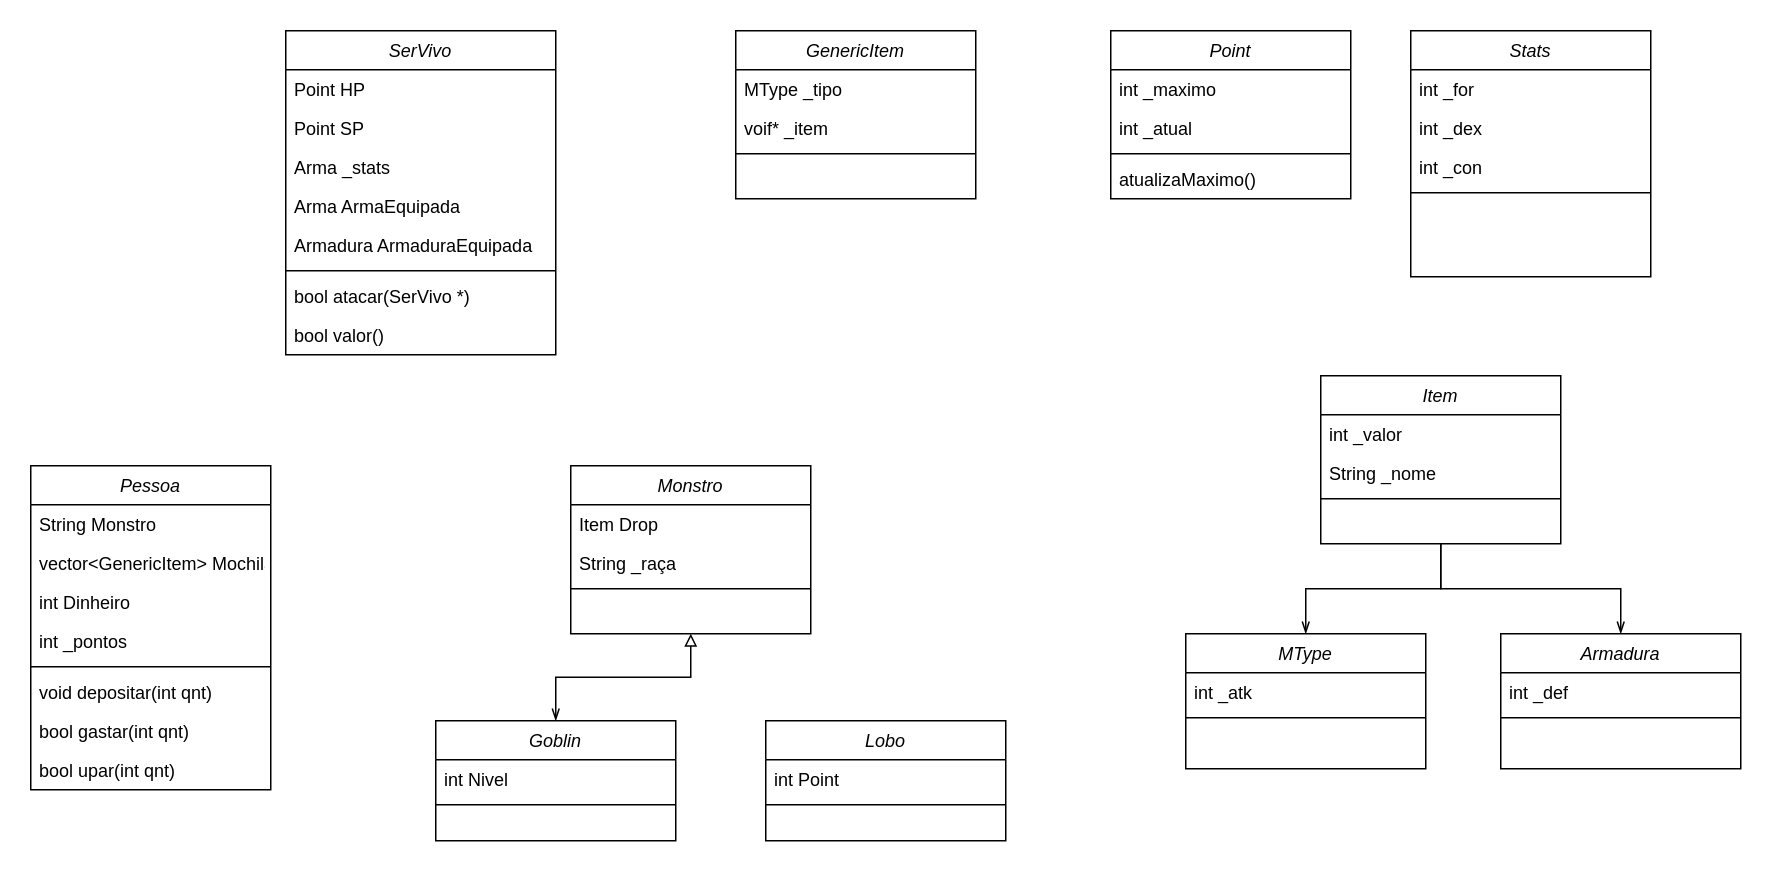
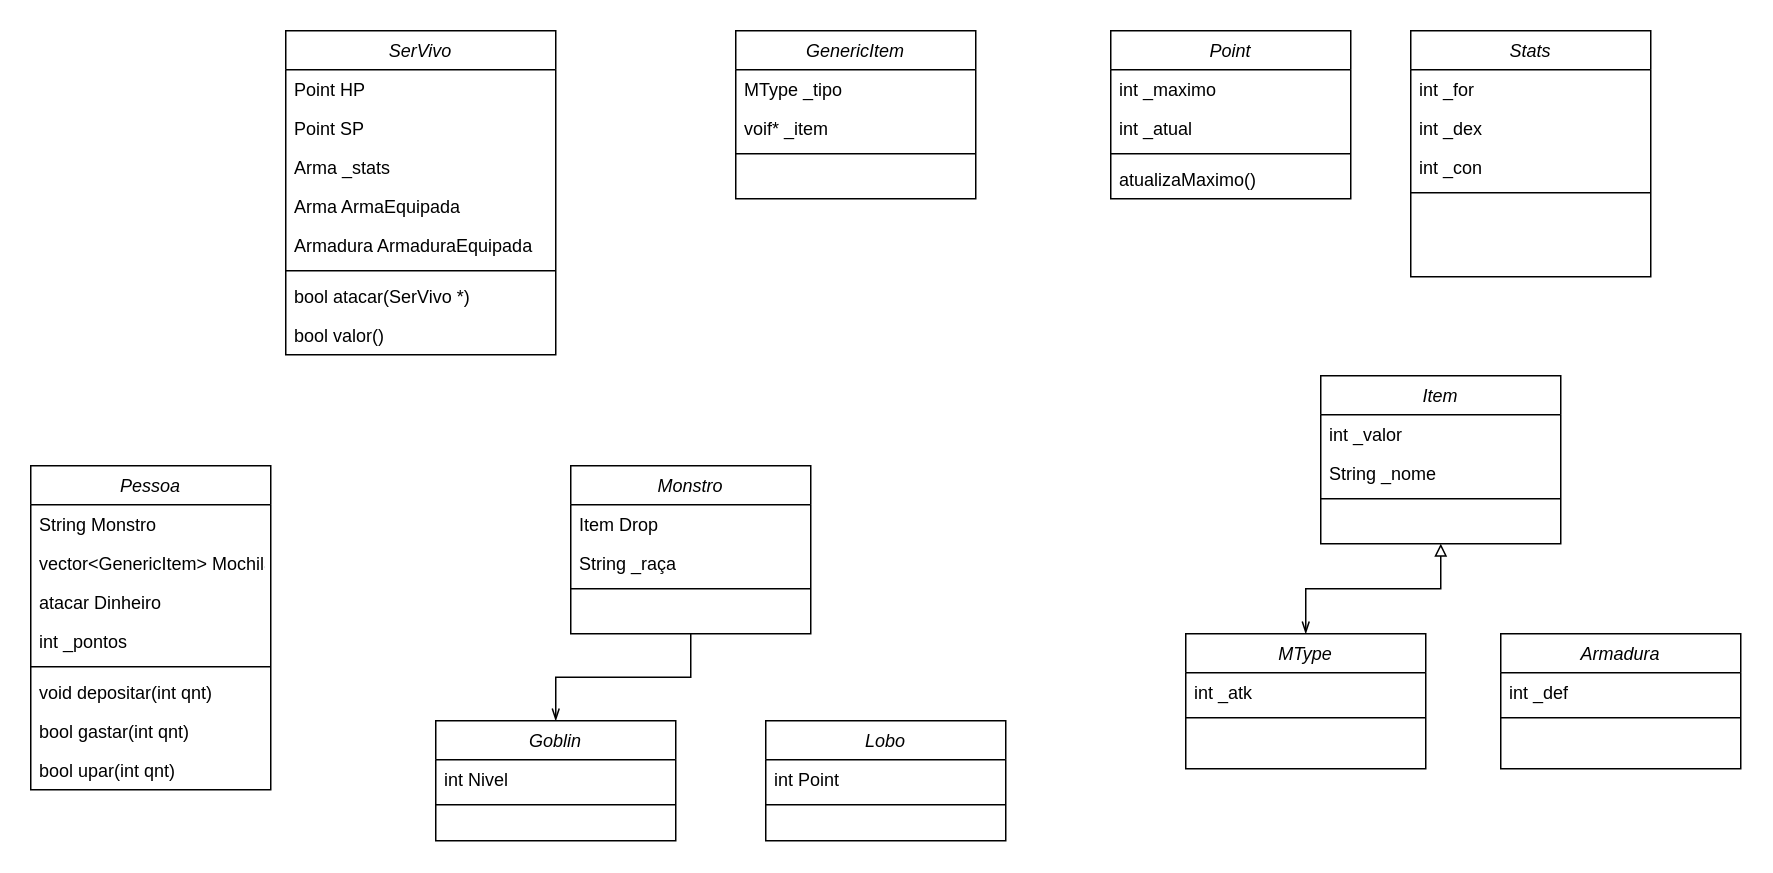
(1438, 589) -> (1438, 589)
(1552, 589) -> none
(90, 603) -> (108, 603)
(691, 647) -> (691, 642)
